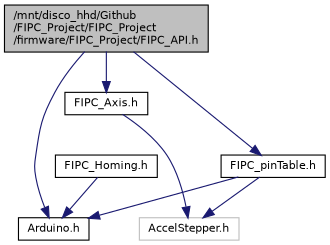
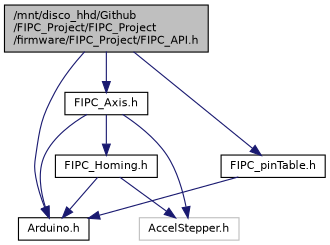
none -> (106, 129)
none -> (46, 152)
(236, 194) -> (143, 194)
